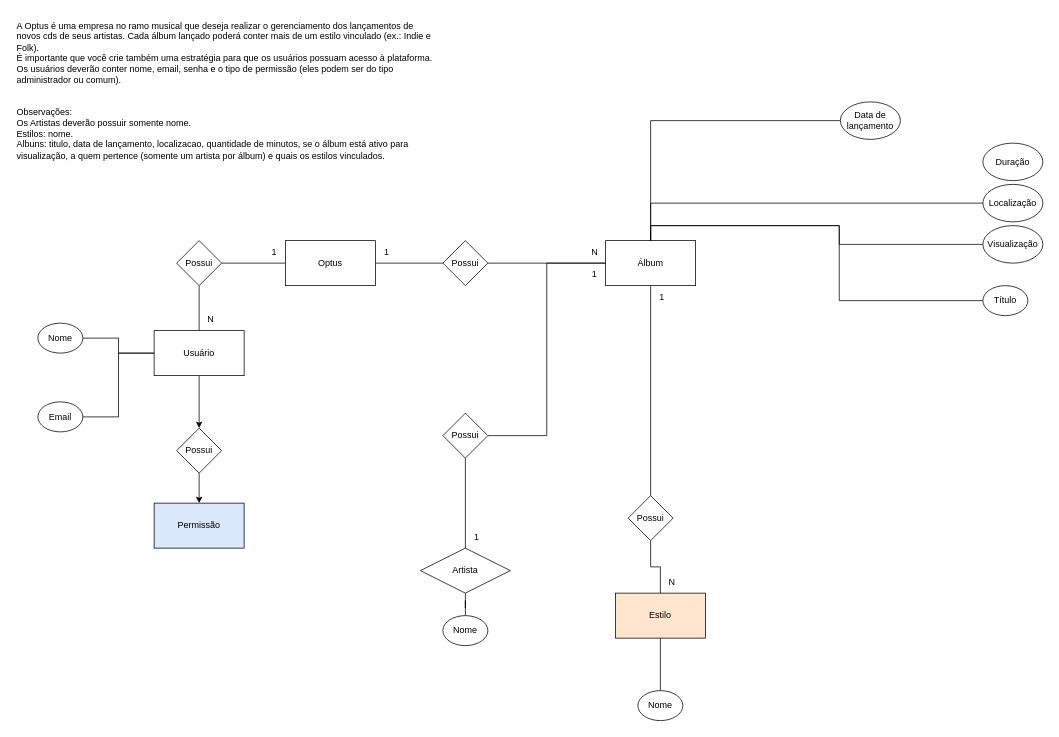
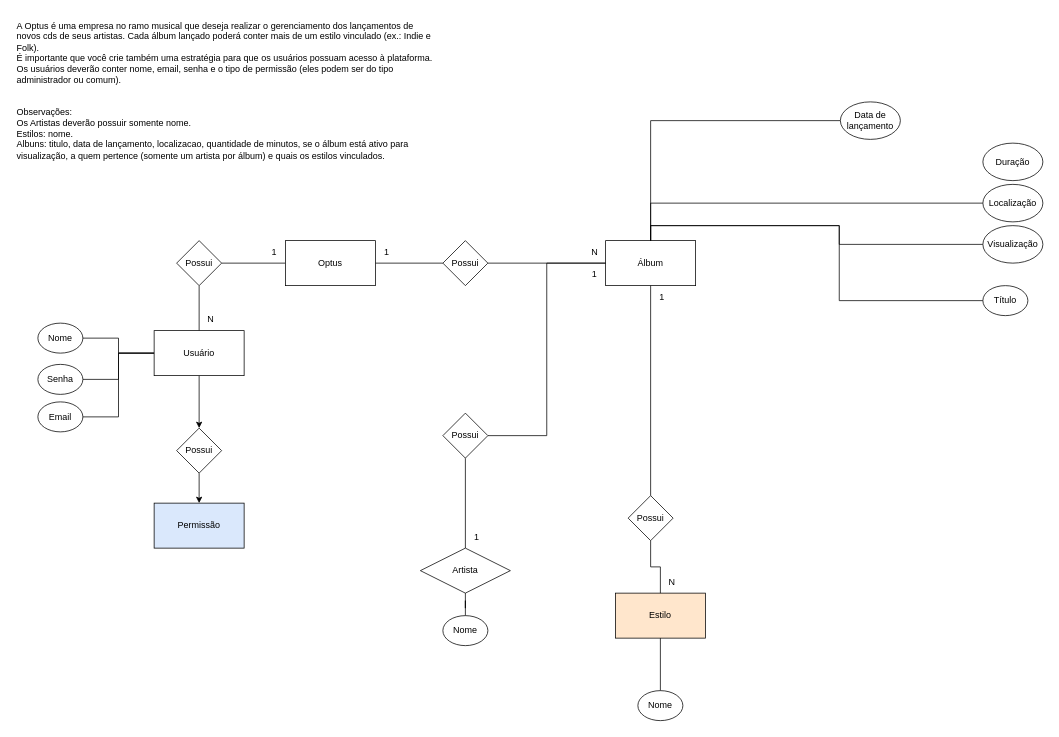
none -> (60, 379)
none -> (100, 379)
